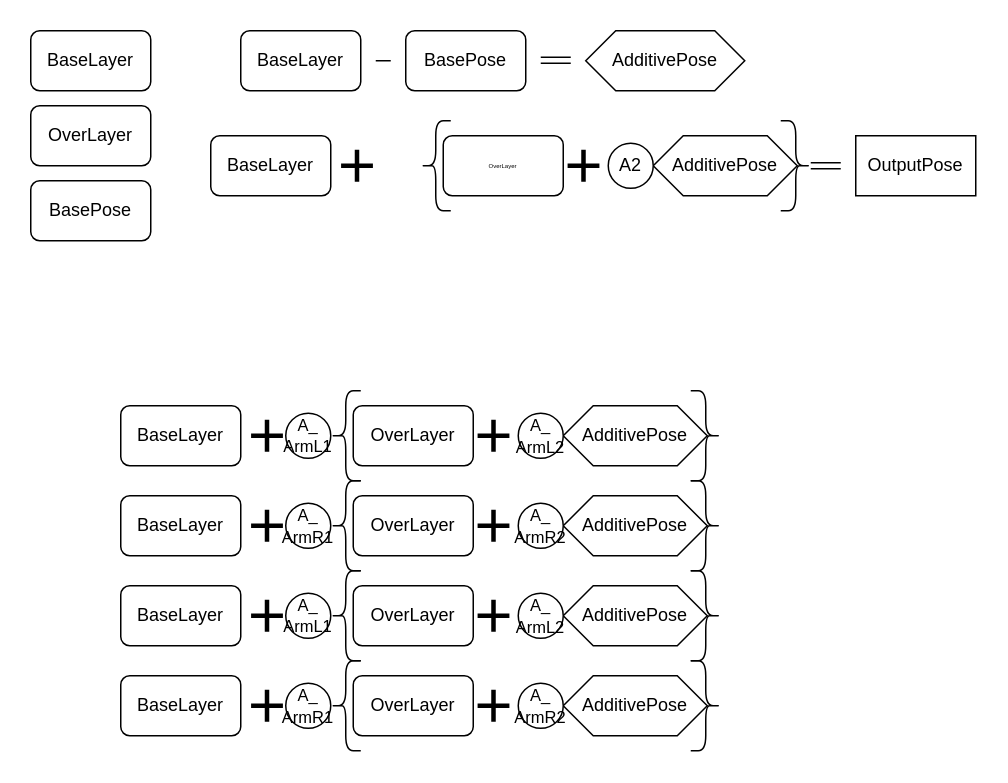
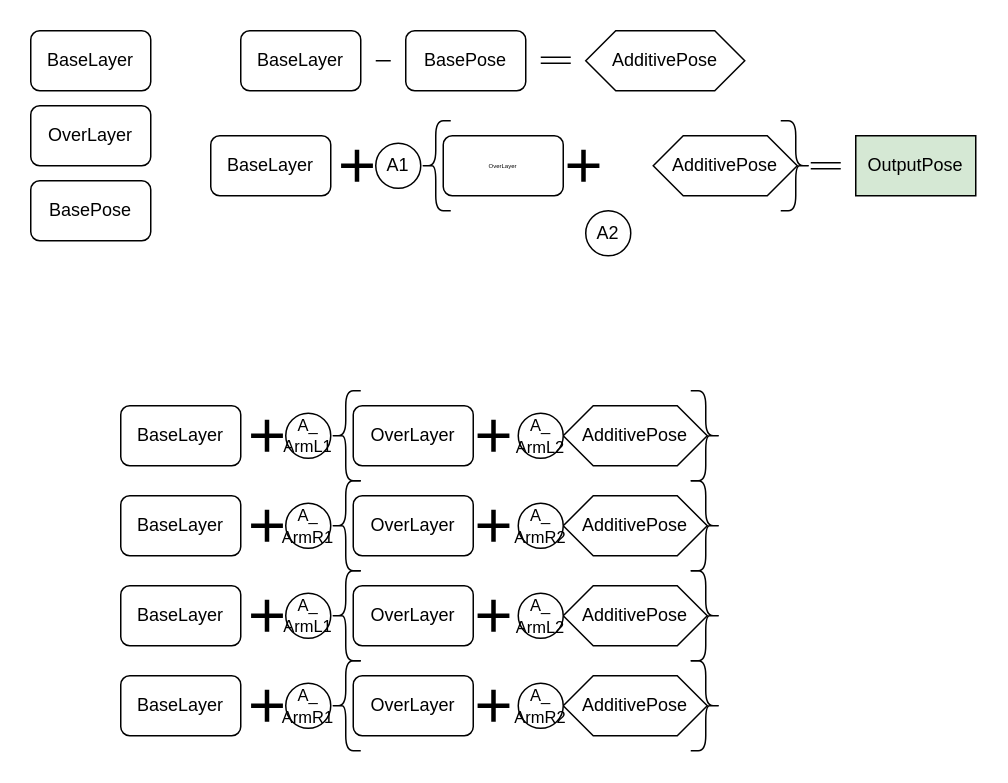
none -> (398, 166)
(631, 166) -> (608, 233)
(916, 166) -> (916, 166)
